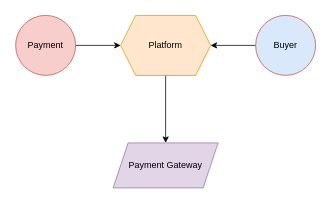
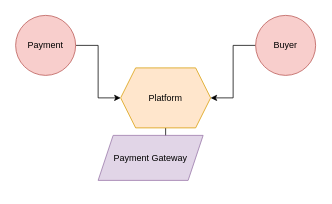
(165, 45) -> (165, 98)
(285, 45) -> (285, 45)
(165, 165) -> (150, 158)
